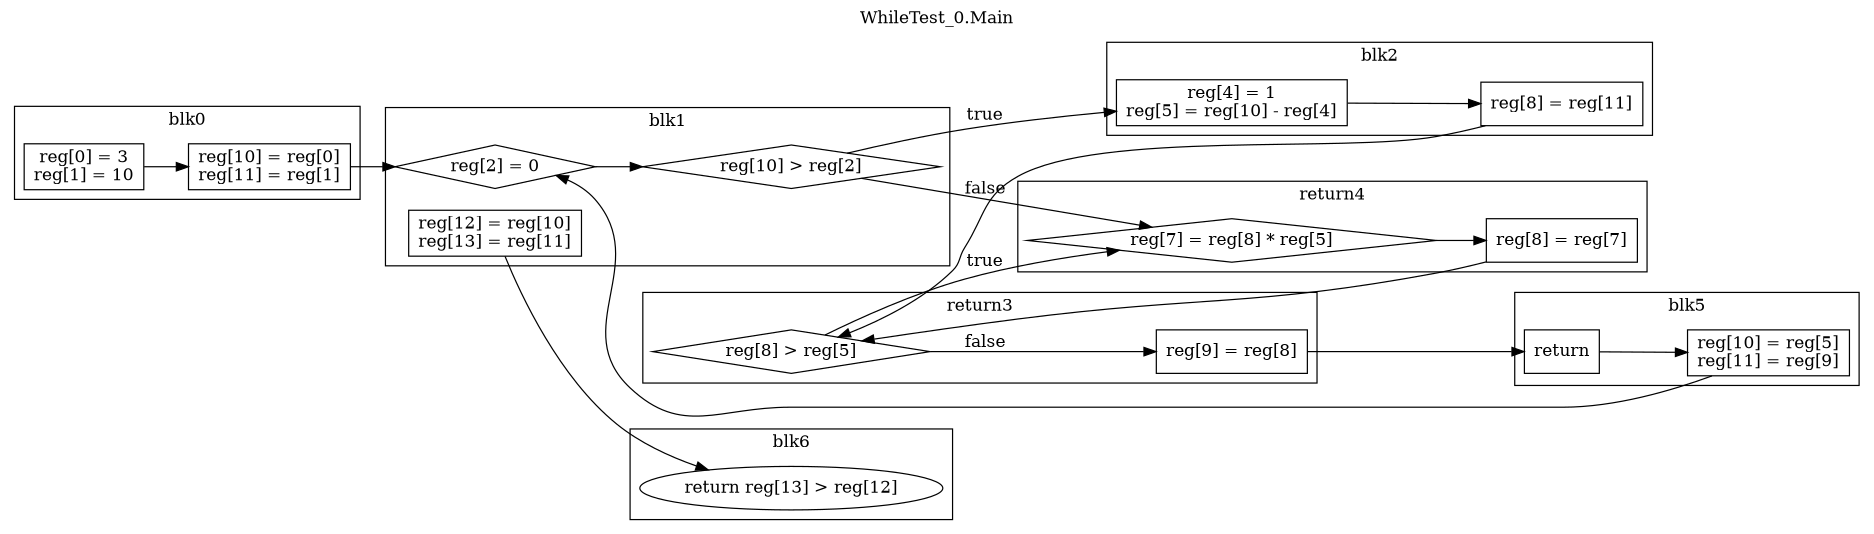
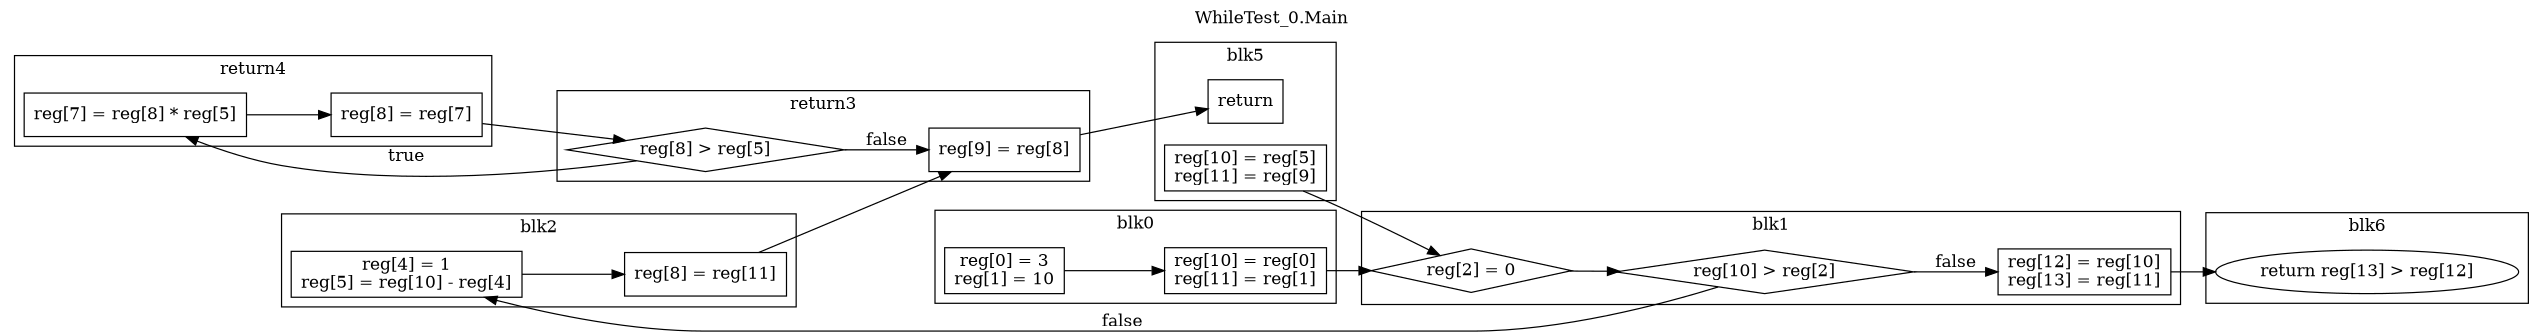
(985, 115) -> (1122, 322)
(1132, 151) -> (849, 214)
(1001, 202) -> (1950, 272)
(1232, 240) -> (135, 115)
(1637, 352) -> none
